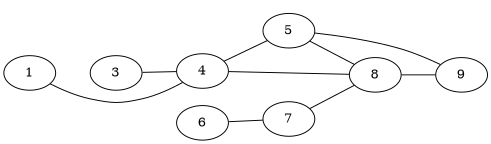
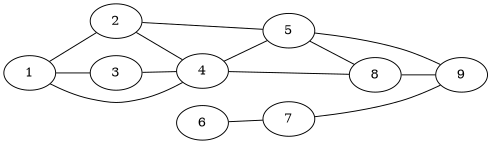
none -> (116, 21)
none -> (73, 73)
(332, 97) -> (379, 106)
